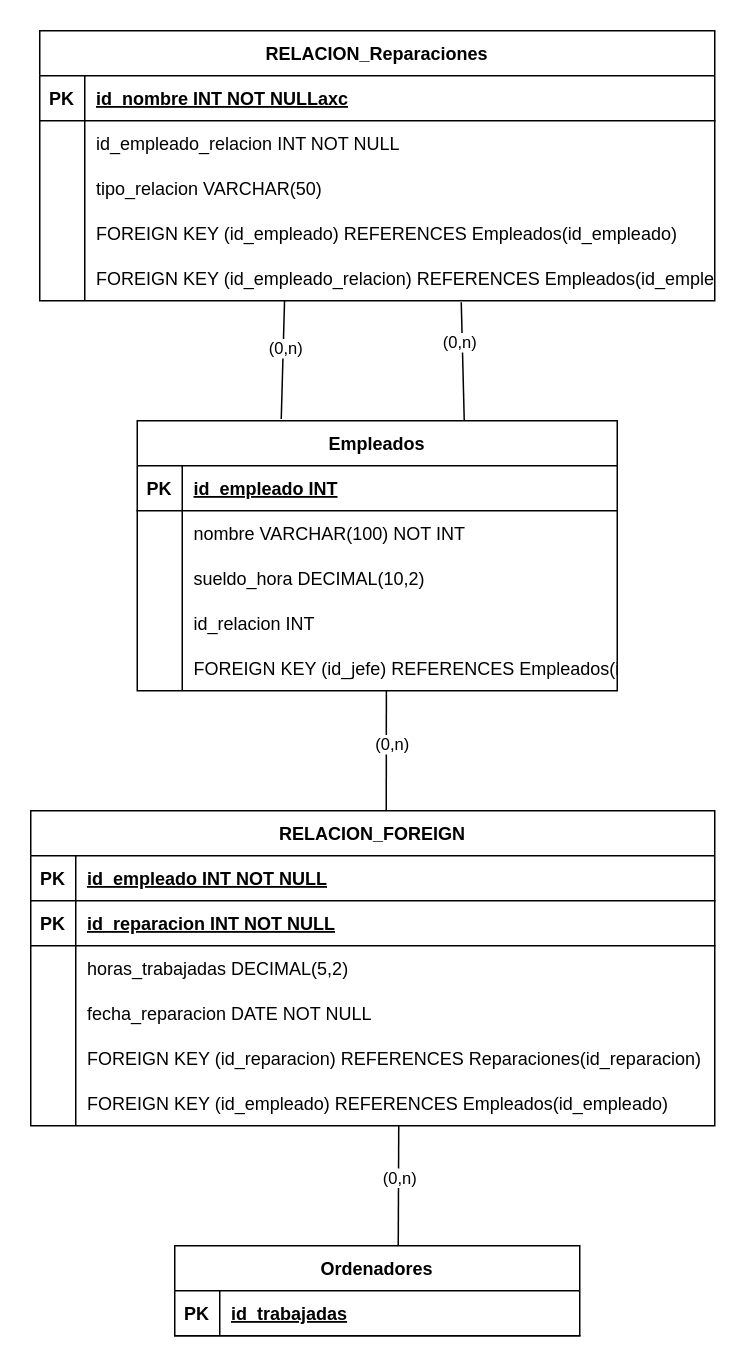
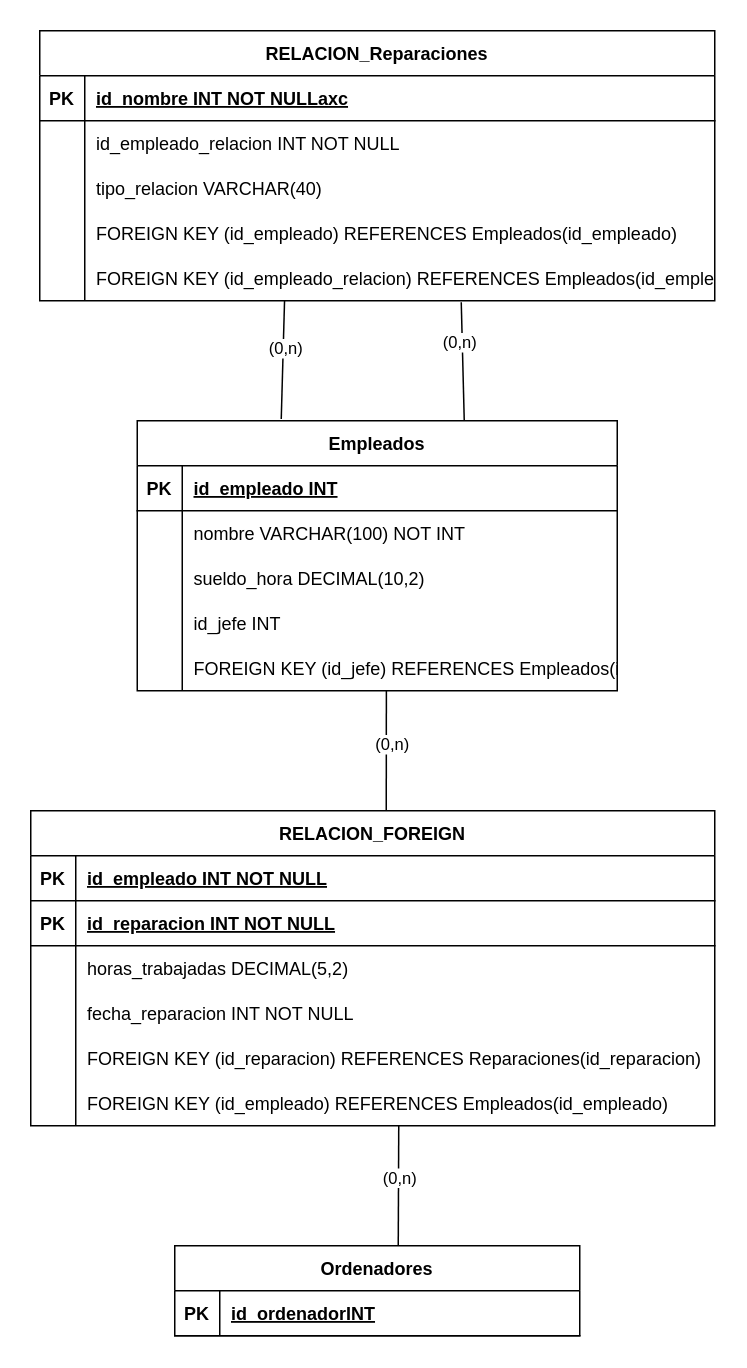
(213, 189) -> (213, 189)
(260, 624) -> (244, 624)
(229, 1014) -> (224, 1014)
(294, 1314) -> (304, 1314)
